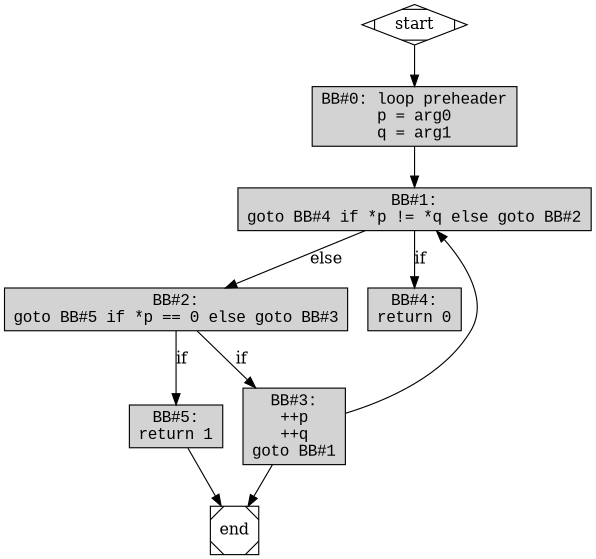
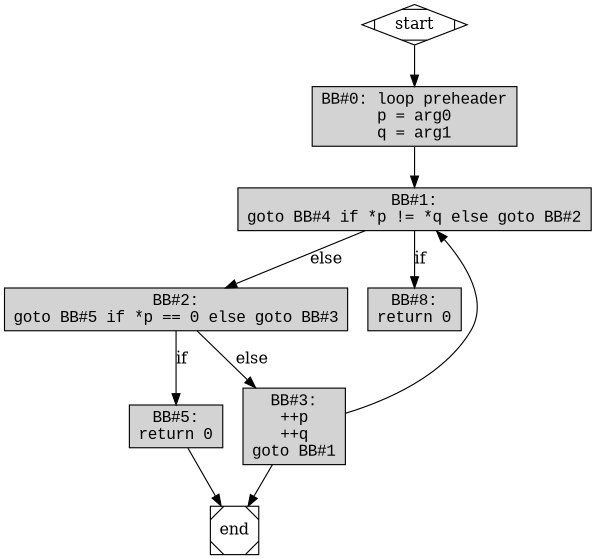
(415, 309) -> (415, 309)
(241, 359) -> (252, 359)
(176, 426) -> (176, 426)
